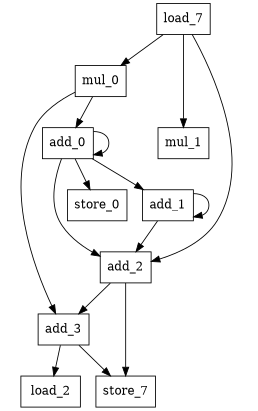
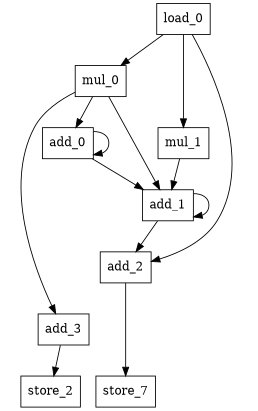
(183, 19) -> (183, 19)
none -> (132, 139)
none -> (177, 170)
(97, 205) -> none
(56, 213) -> none
(98, 295) -> none
(92, 358) -> none
(51, 392) -> (51, 392)
